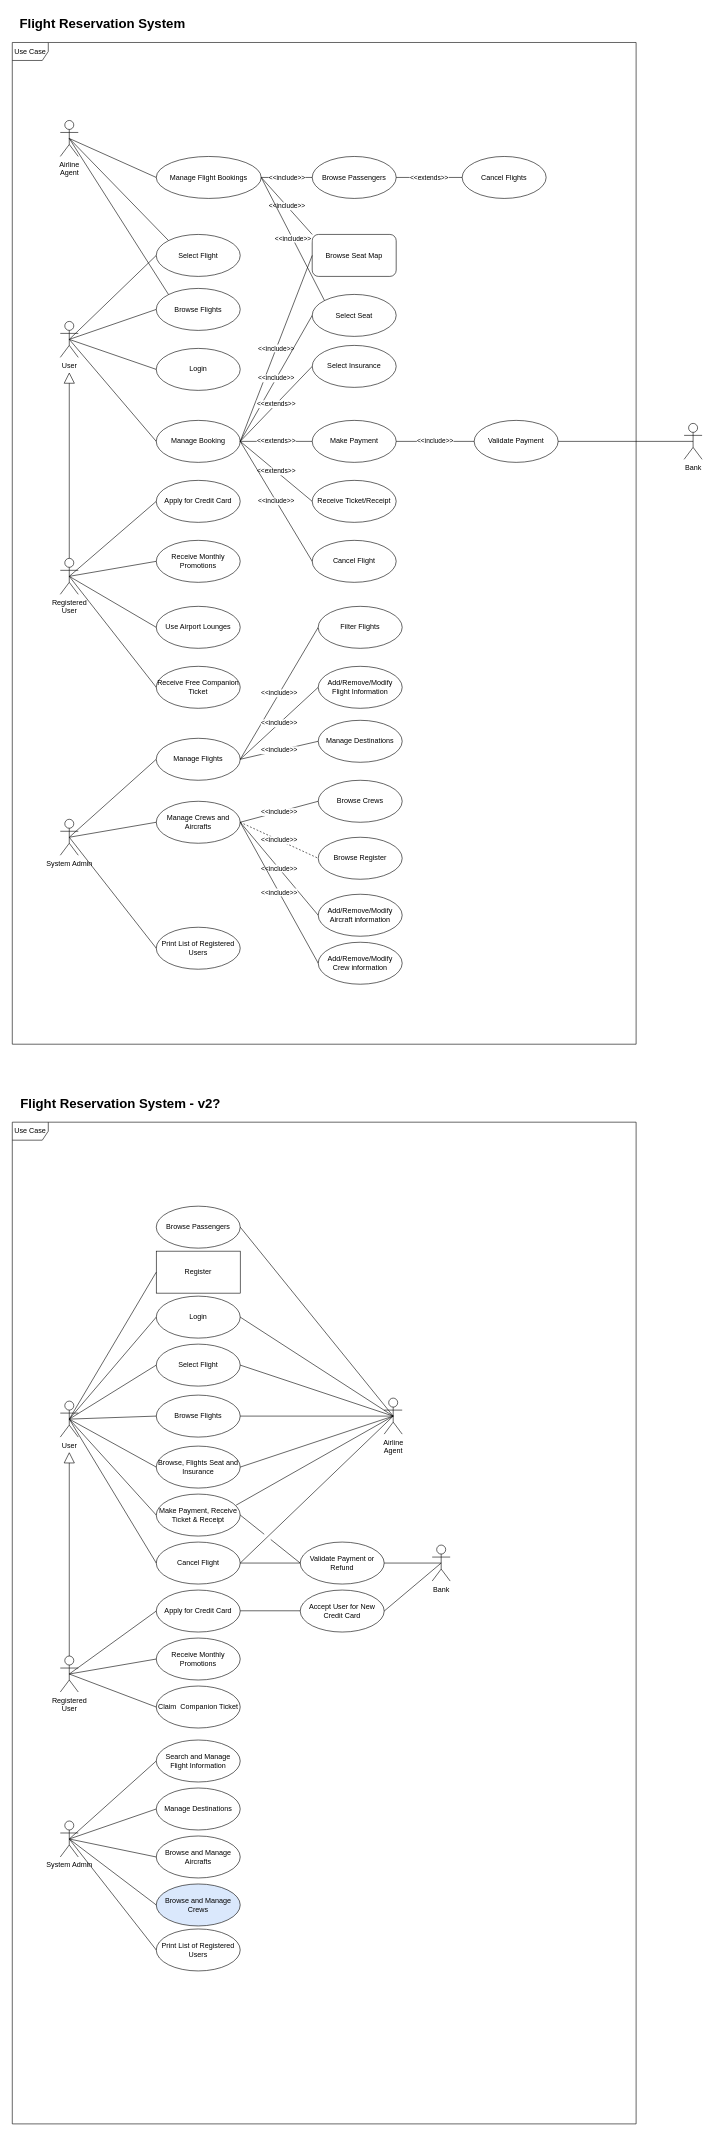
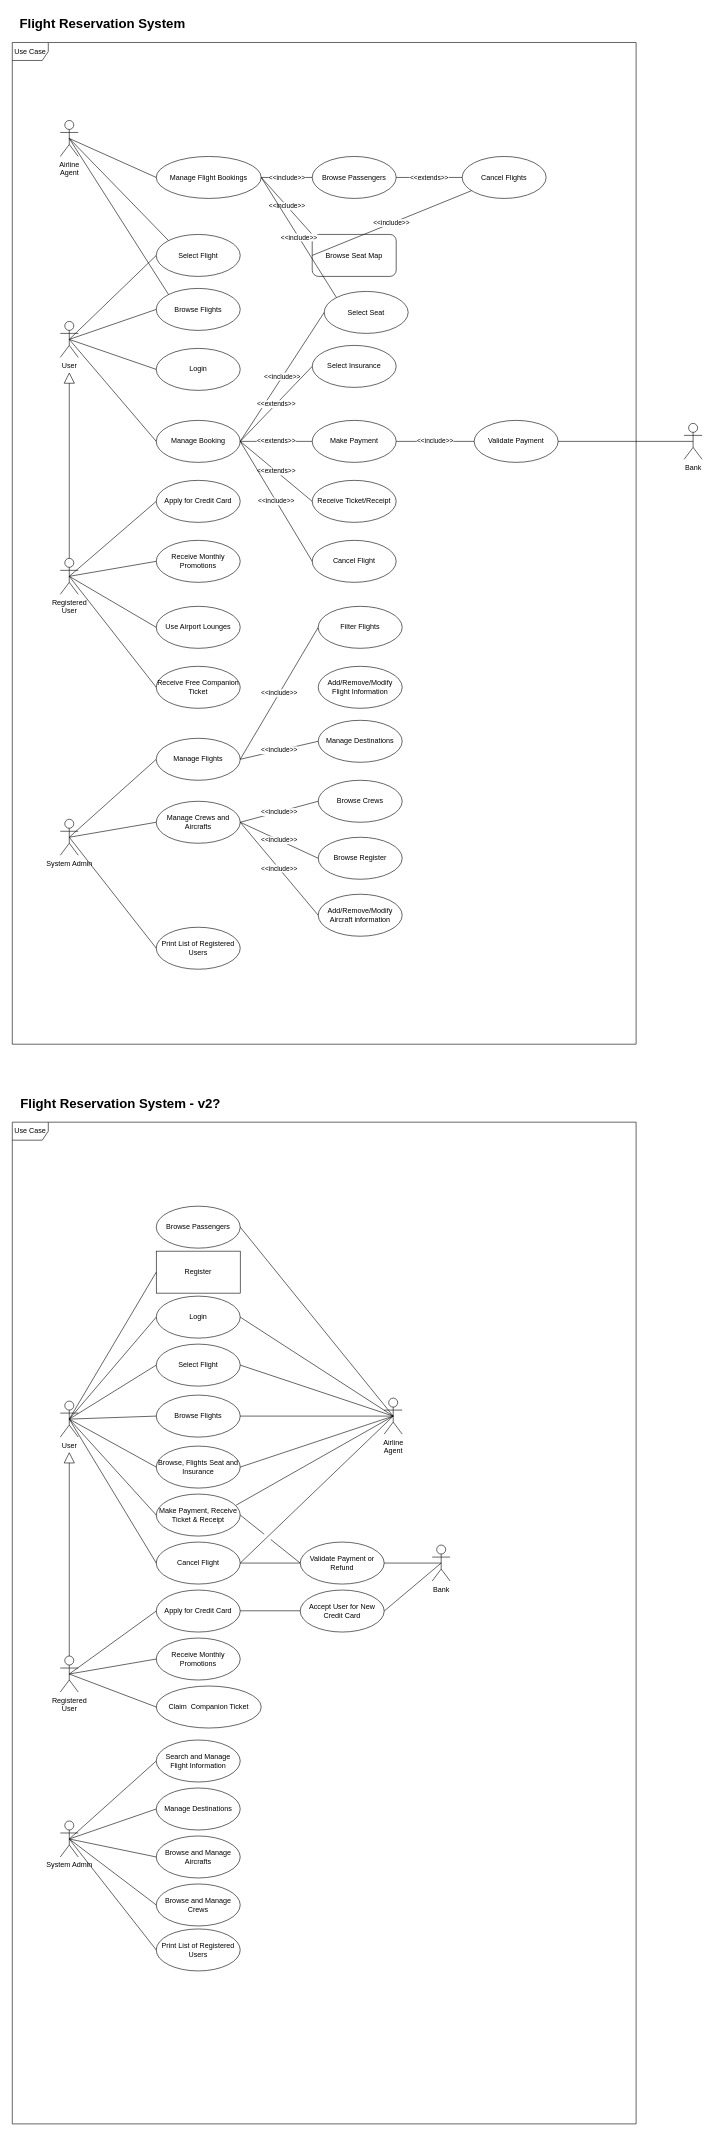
(354, 315) -> (366, 312)
(278, 343) -> (392, 223)
(281, 722) -> none
(302, 851) -> (302, 851)
(281, 897) -> none
(360, 963) -> none
(198, 1707) -> (209, 1707)
(198, 1905) -> (198, 1905)
